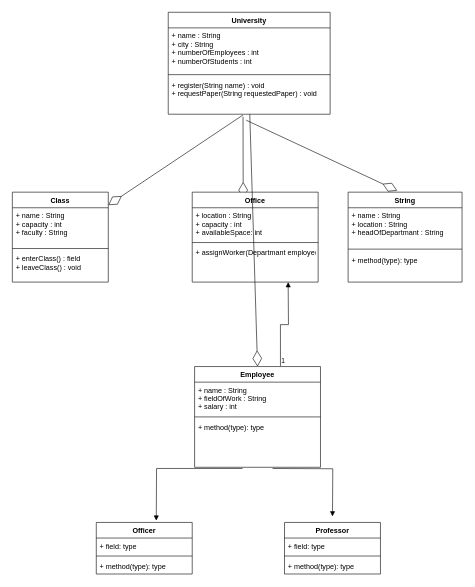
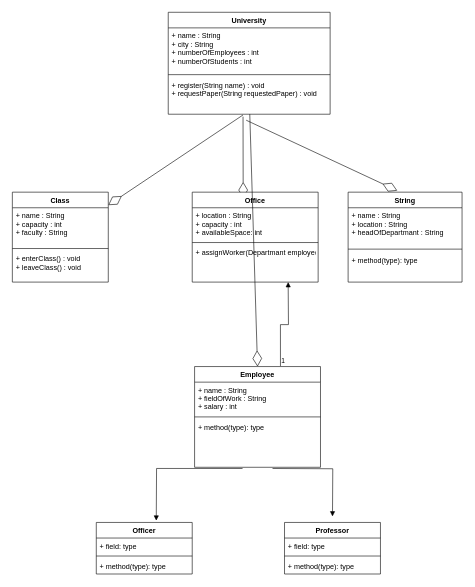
(53, 259) -> (52, 259)
